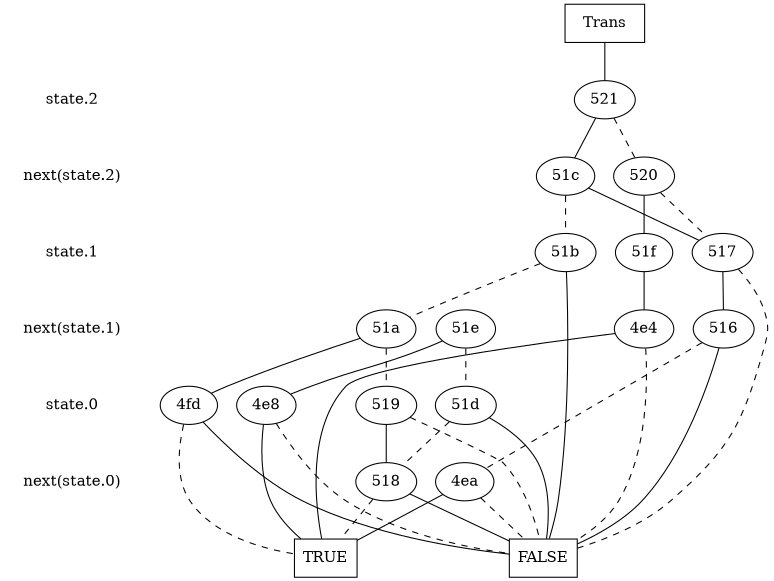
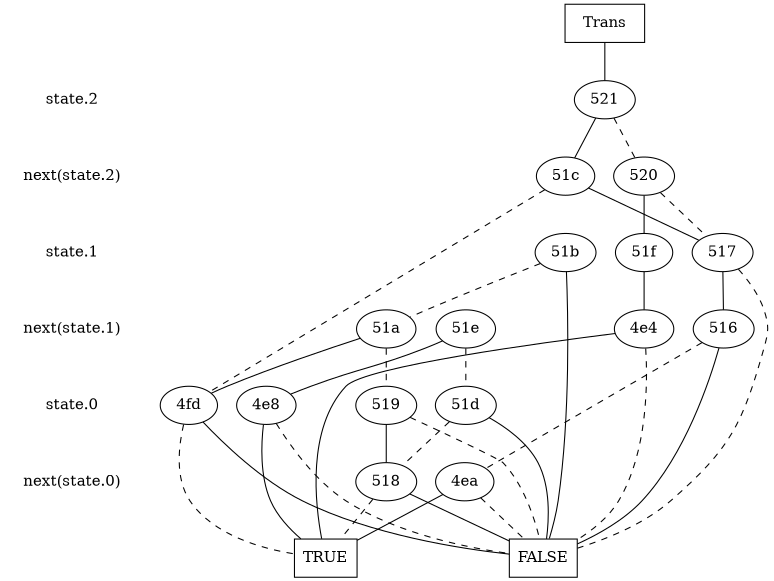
(566, 214) -> (377, 291)
